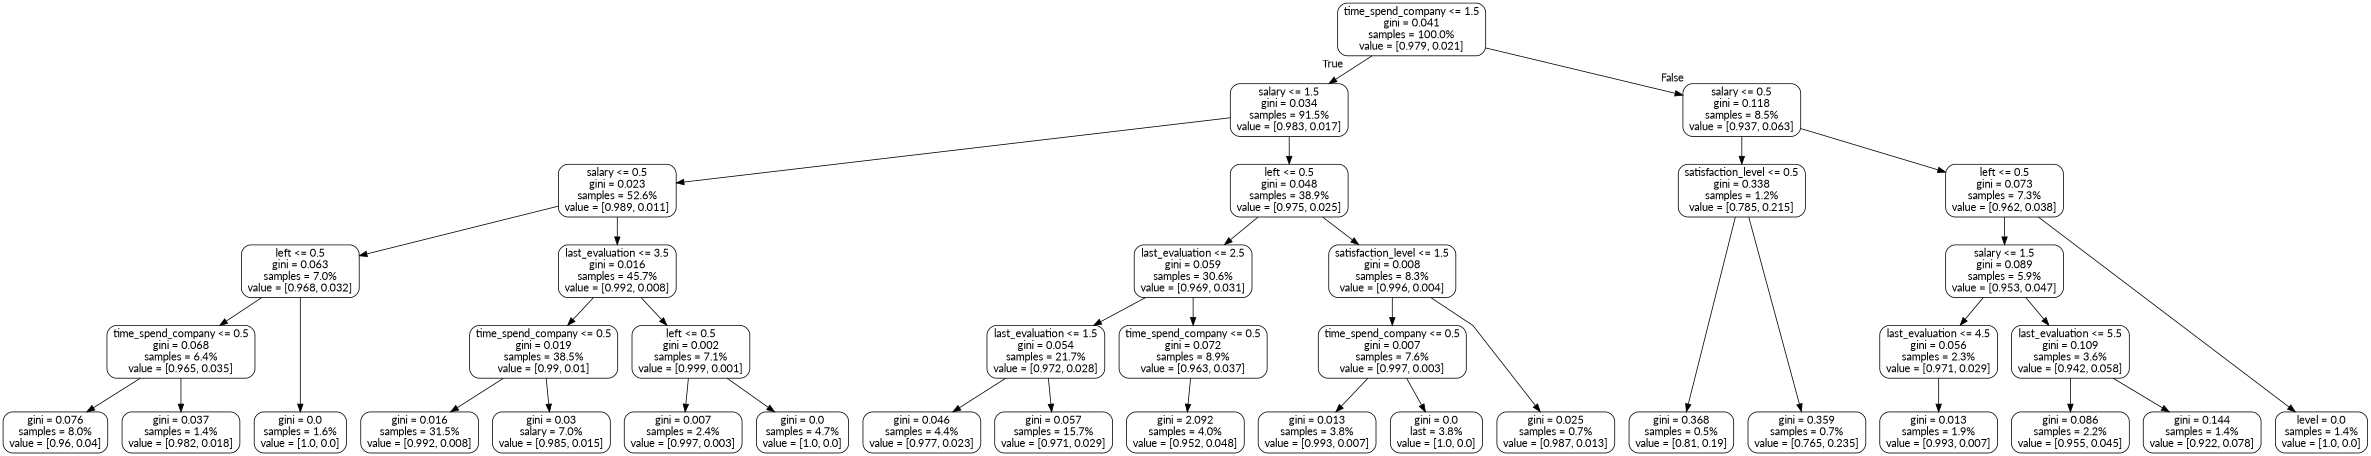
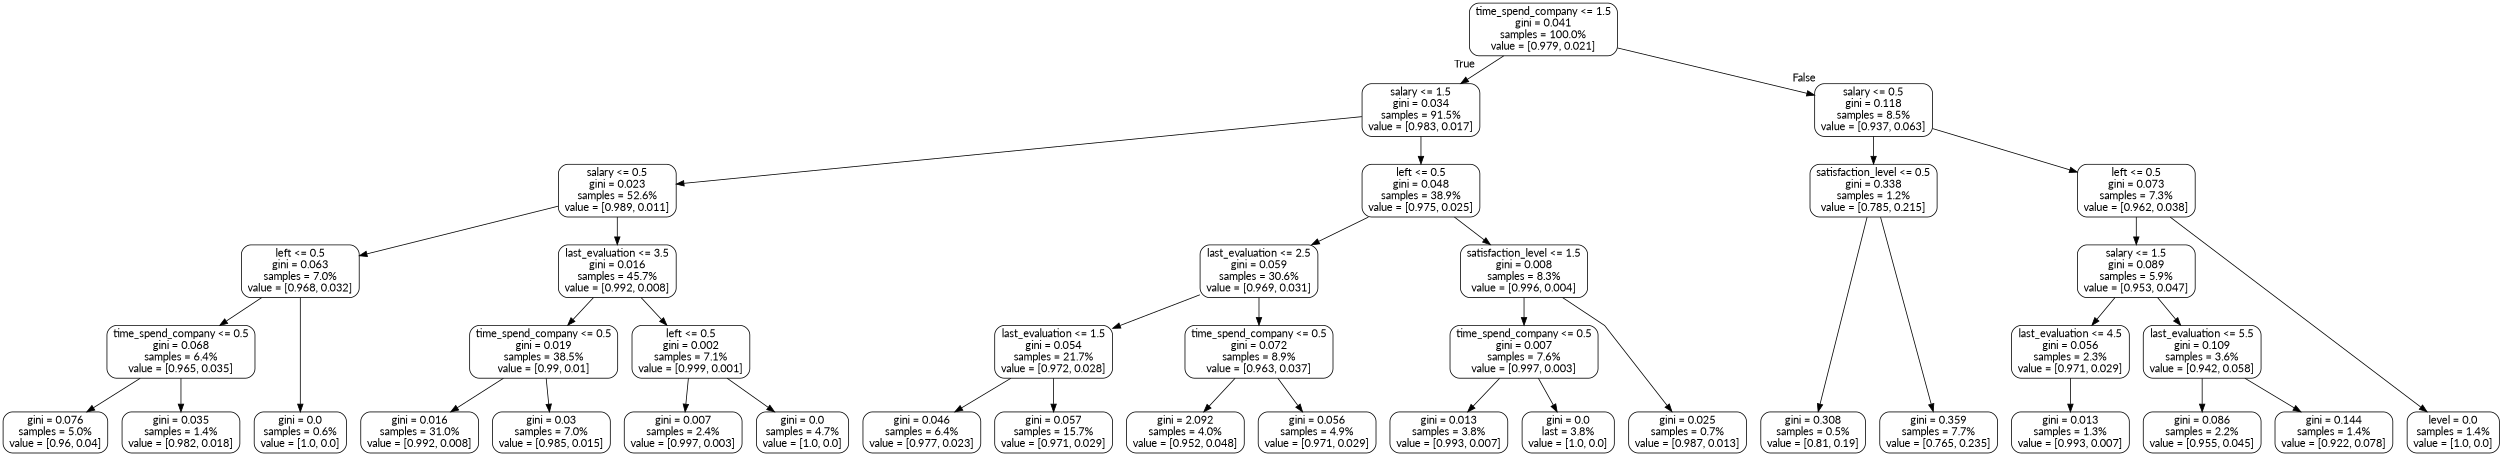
(55, 432) -> (55, 432)
(181, 432) -> (181, 432)
(300, 432) -> (300, 432)
(420, 432) -> (420, 432)
(551, 432) -> (551, 432)
(922, 432) -> (922, 432)
none -> (1317, 432)
(1681, 432) -> (1813, 432)
(1807, 432) -> (1939, 432)
(1939, 432) -> (2070, 432)
